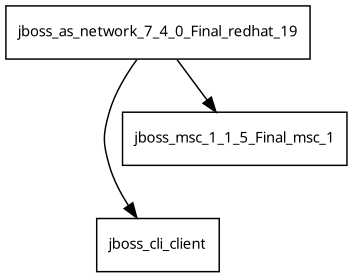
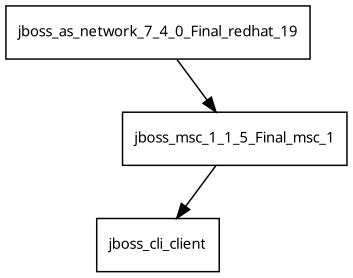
(105, 131) -> (201, 186)
